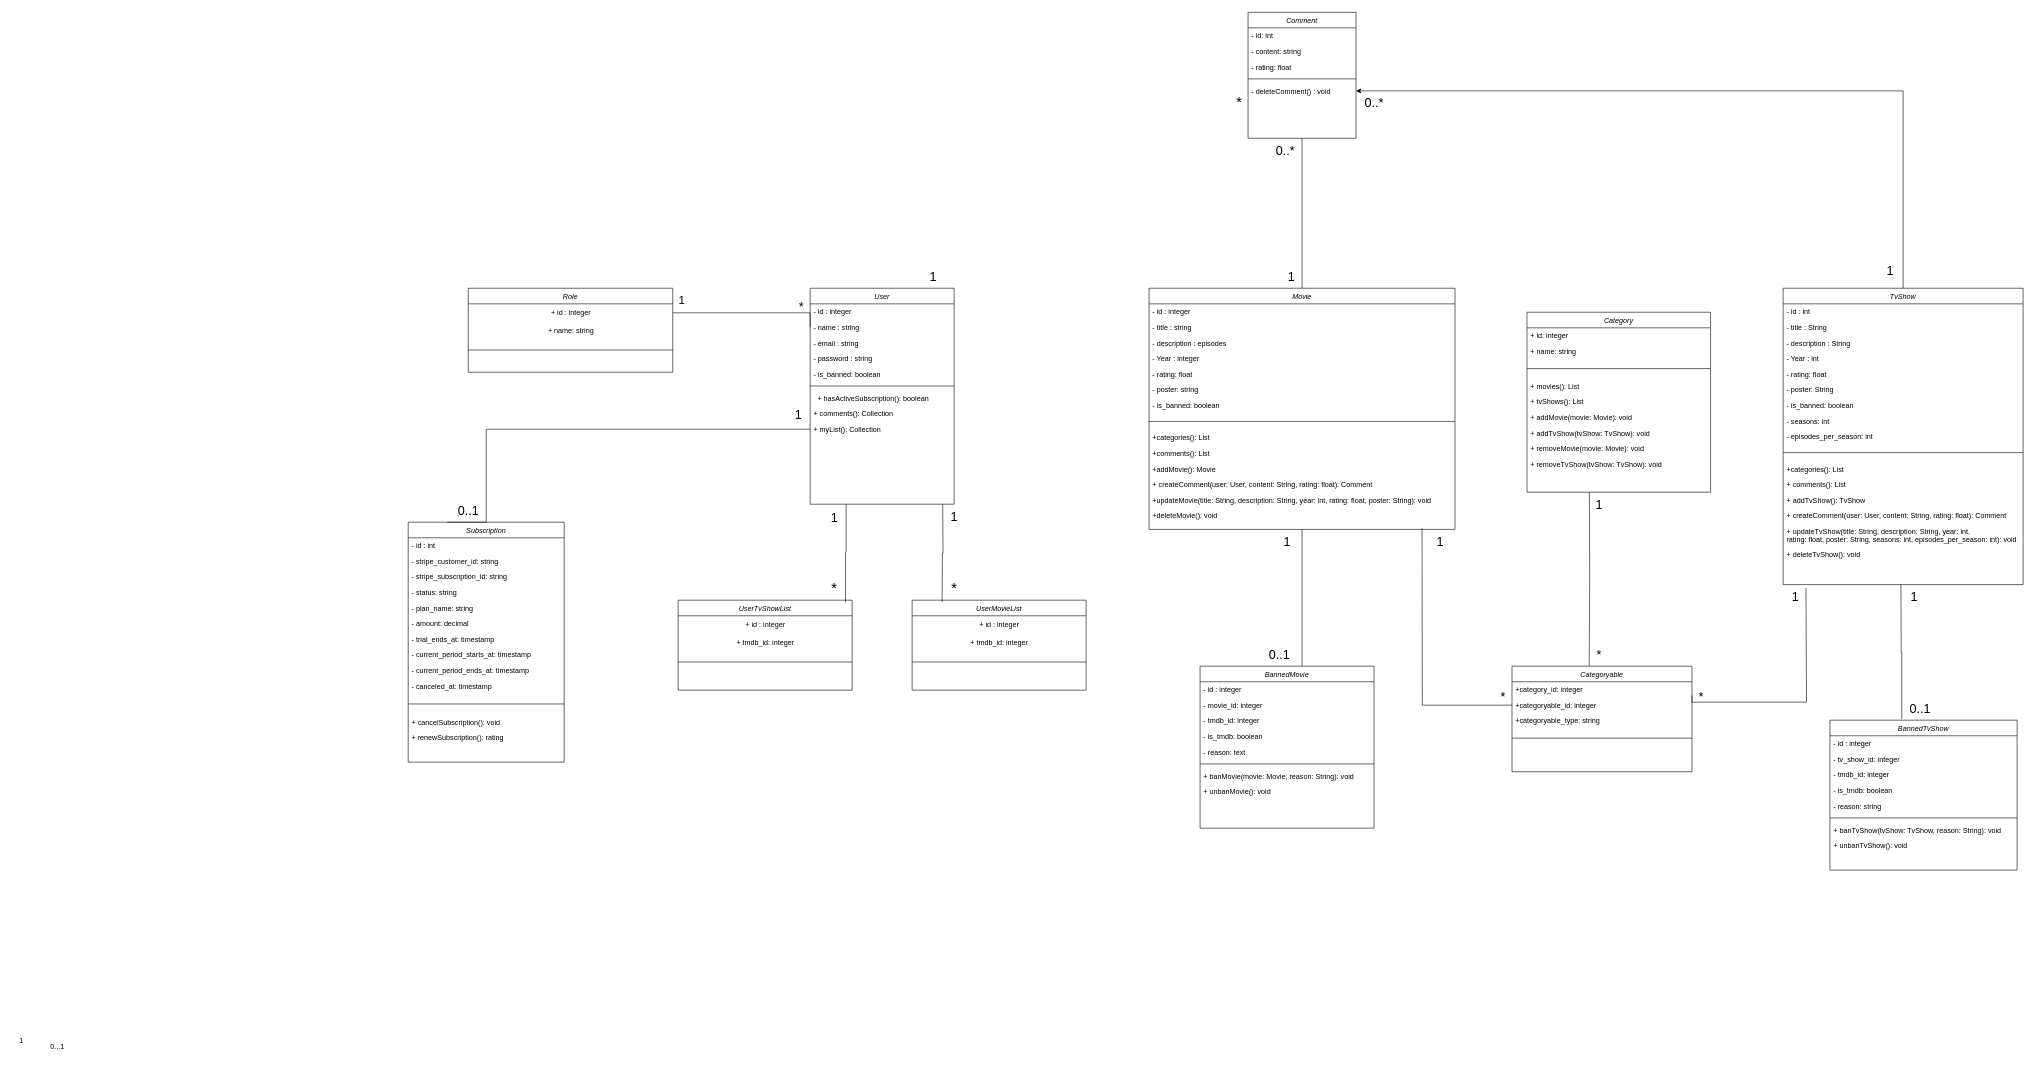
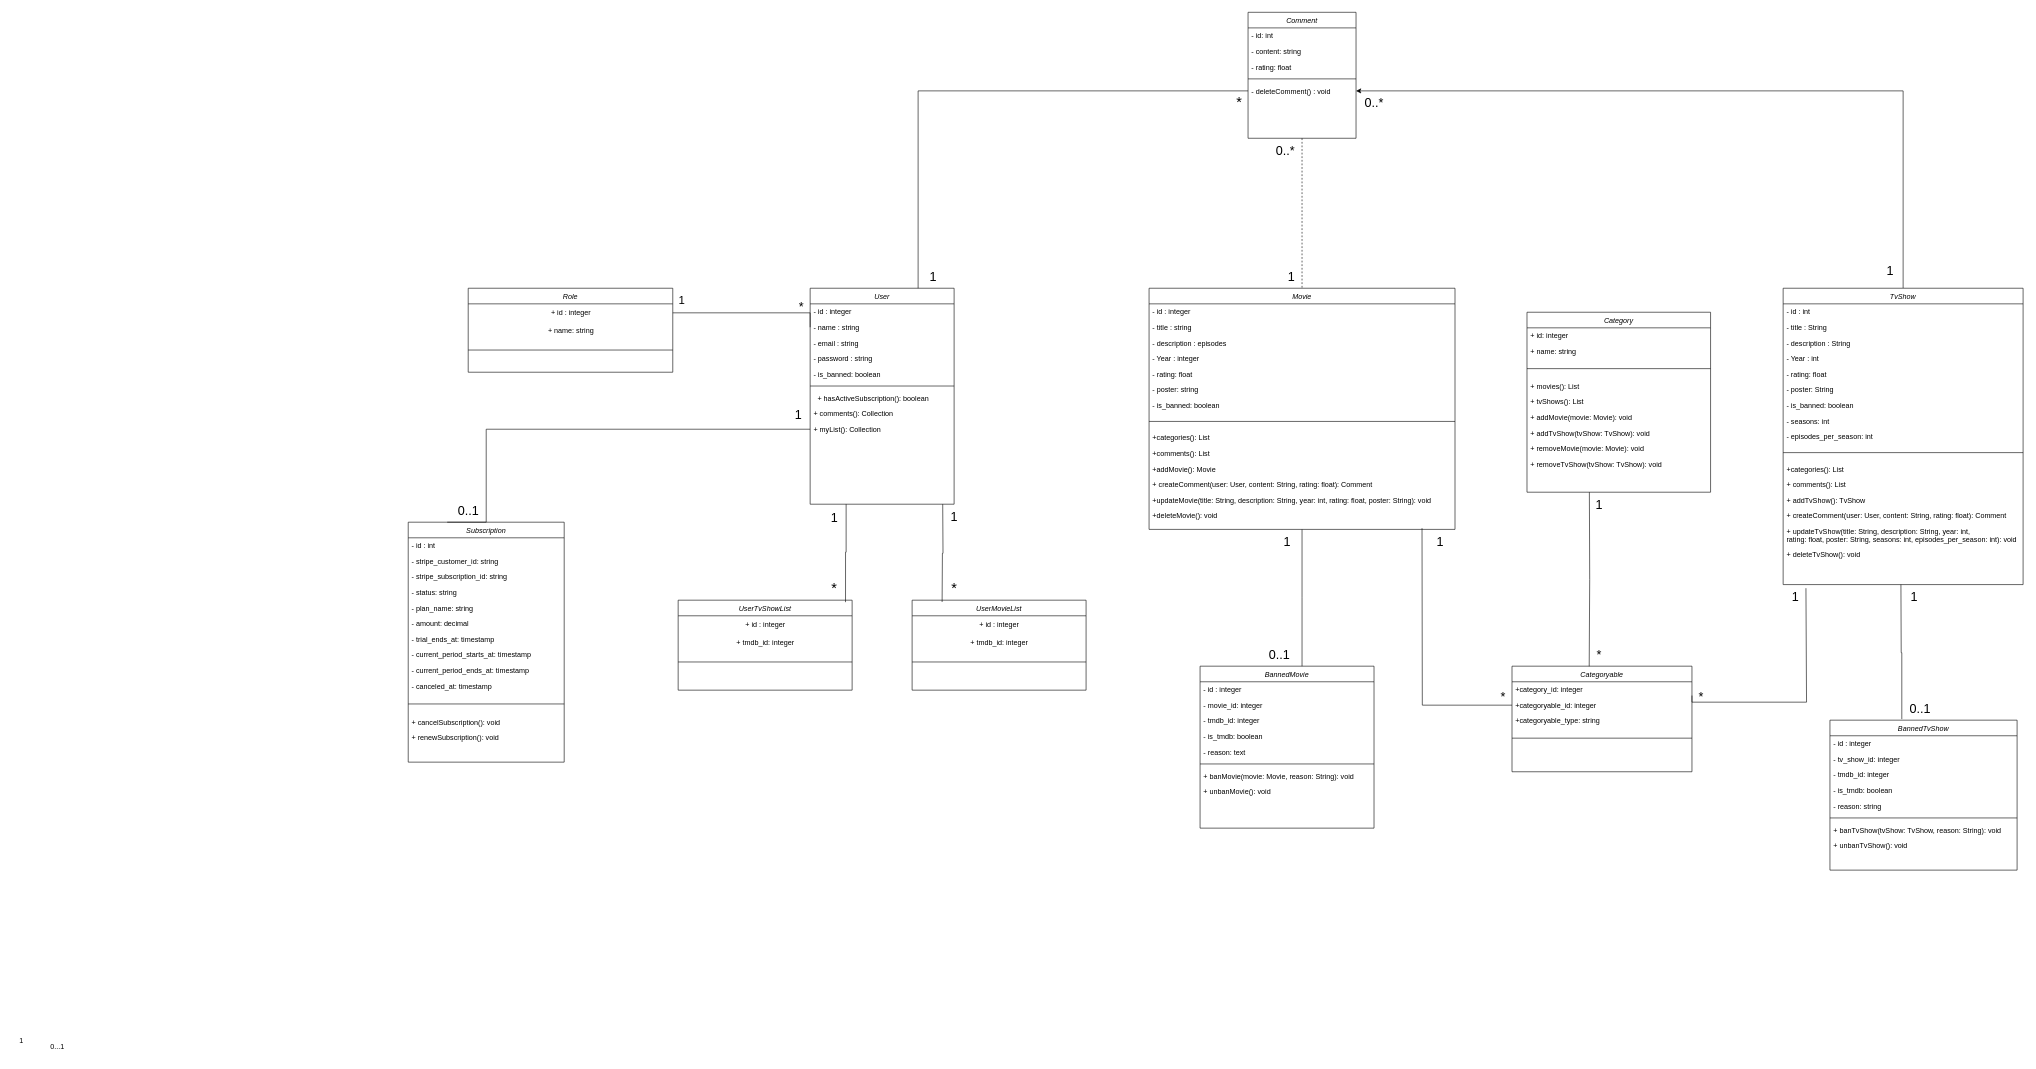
none -> (984, 91)
(1302, 213) -> (1302, 213)
(464, 738) -> (460, 738)
